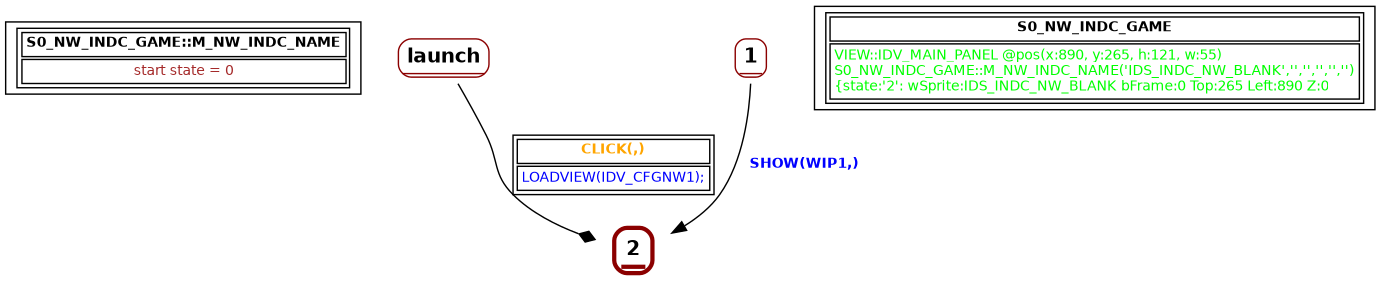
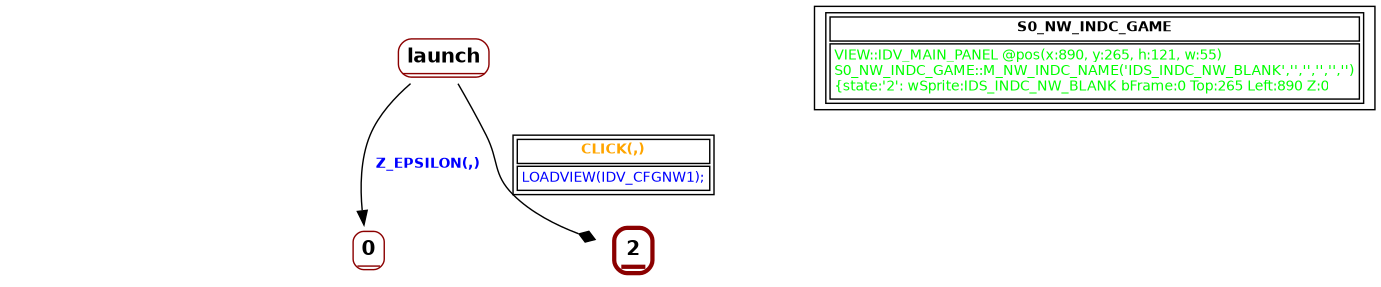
(183, 58) -> none
(751, 58) -> none
none -> (369, 251)
